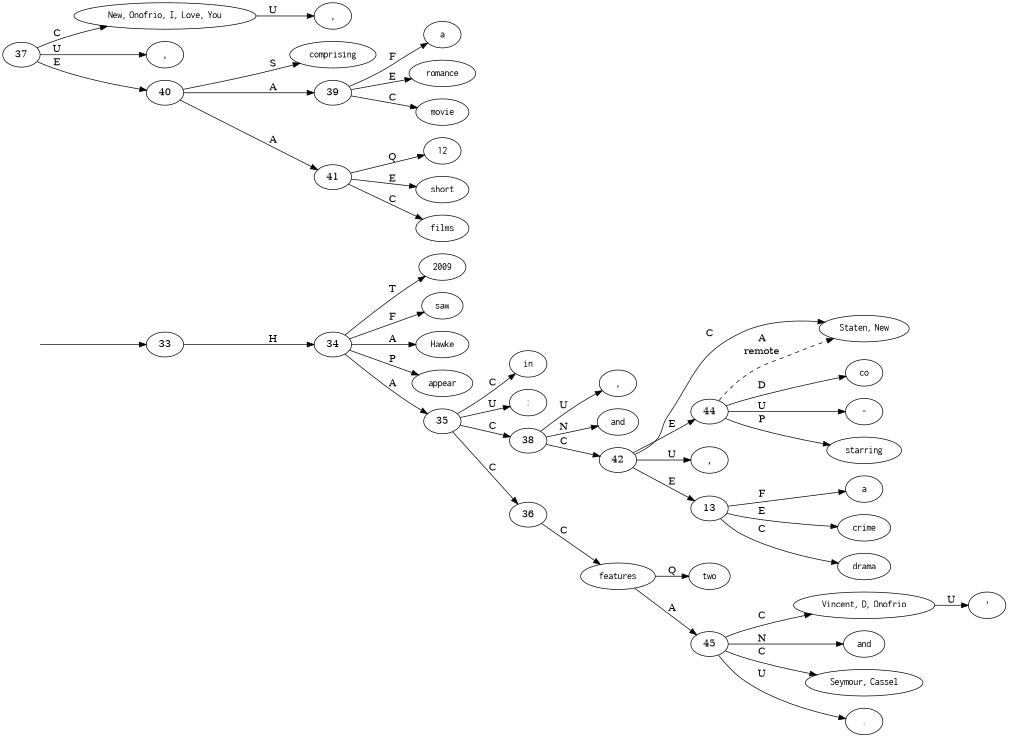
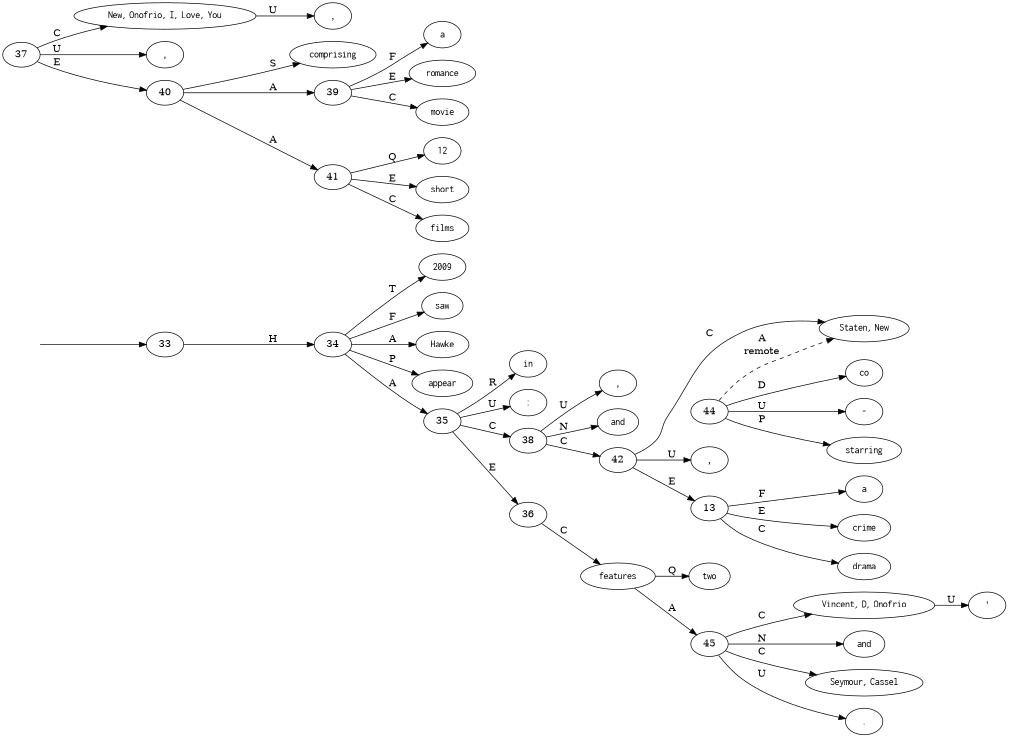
(493, 383) -> (493, 383)
(664, 437) -> none
(493, 468) -> (493, 468)
